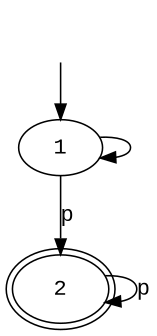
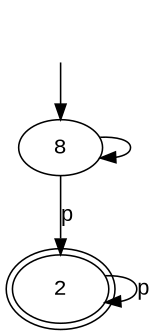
(61, 148) -> (61, 148)
